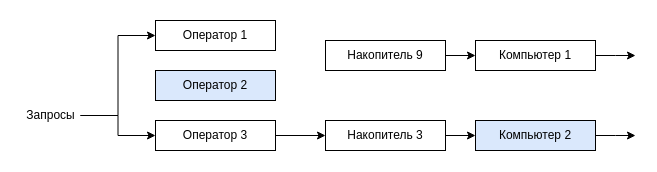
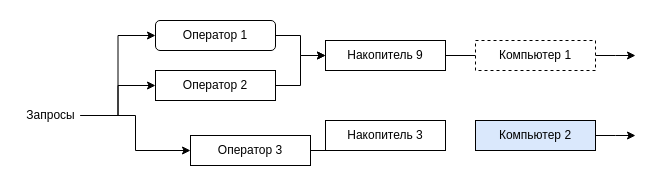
(216, 36) -> (216, 36)
none -> (297, 36)
(467, 56) -> (471, 56)
(536, 56) -> (536, 56)
none -> (301, 85)
none -> (134, 86)
(216, 86) -> (216, 86)
(216, 136) -> (251, 151)
(465, 136) -> none
